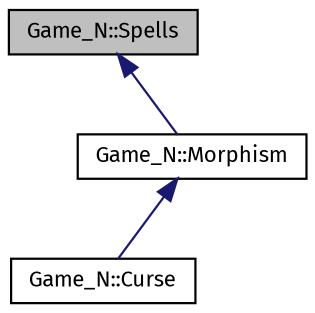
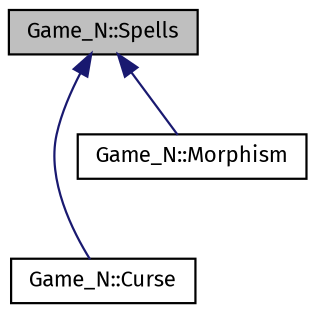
(141, 228) -> (55, 167)
